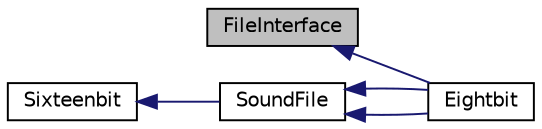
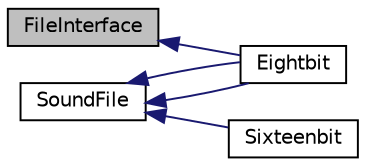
(188, 102) -> (197, 122)
